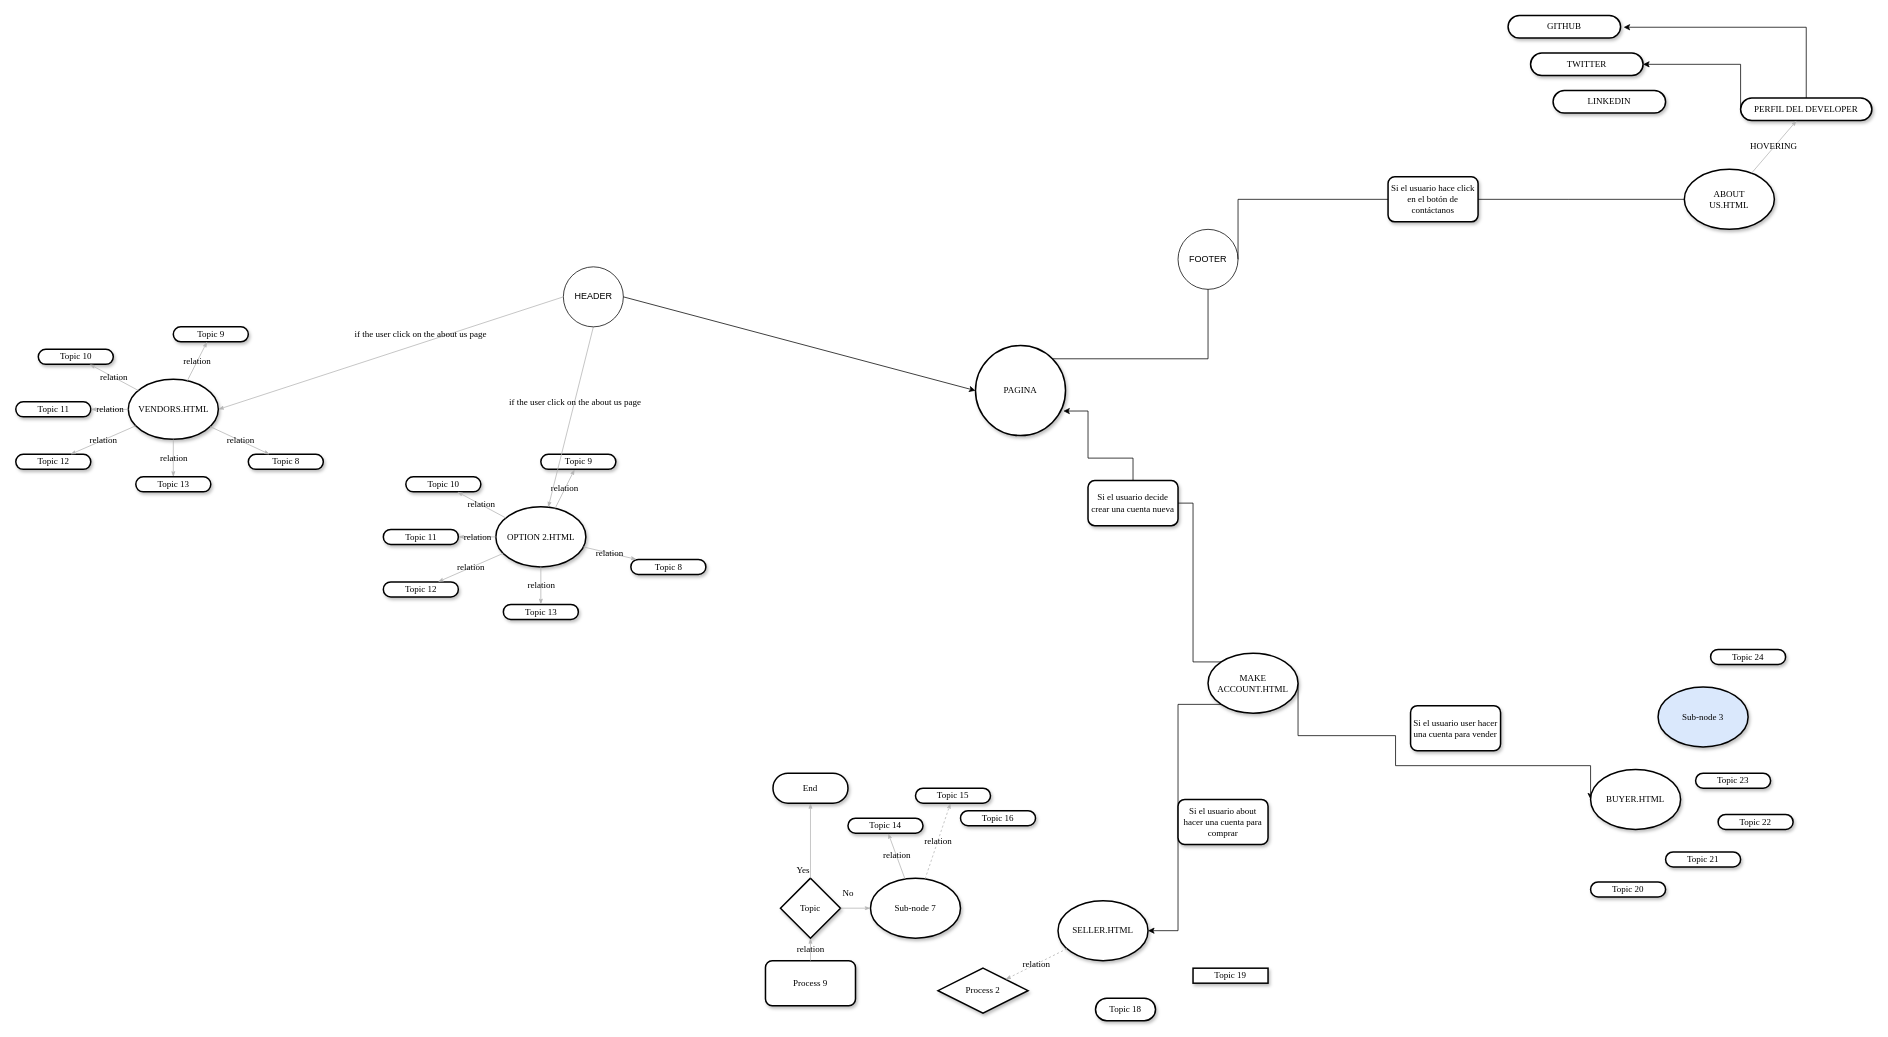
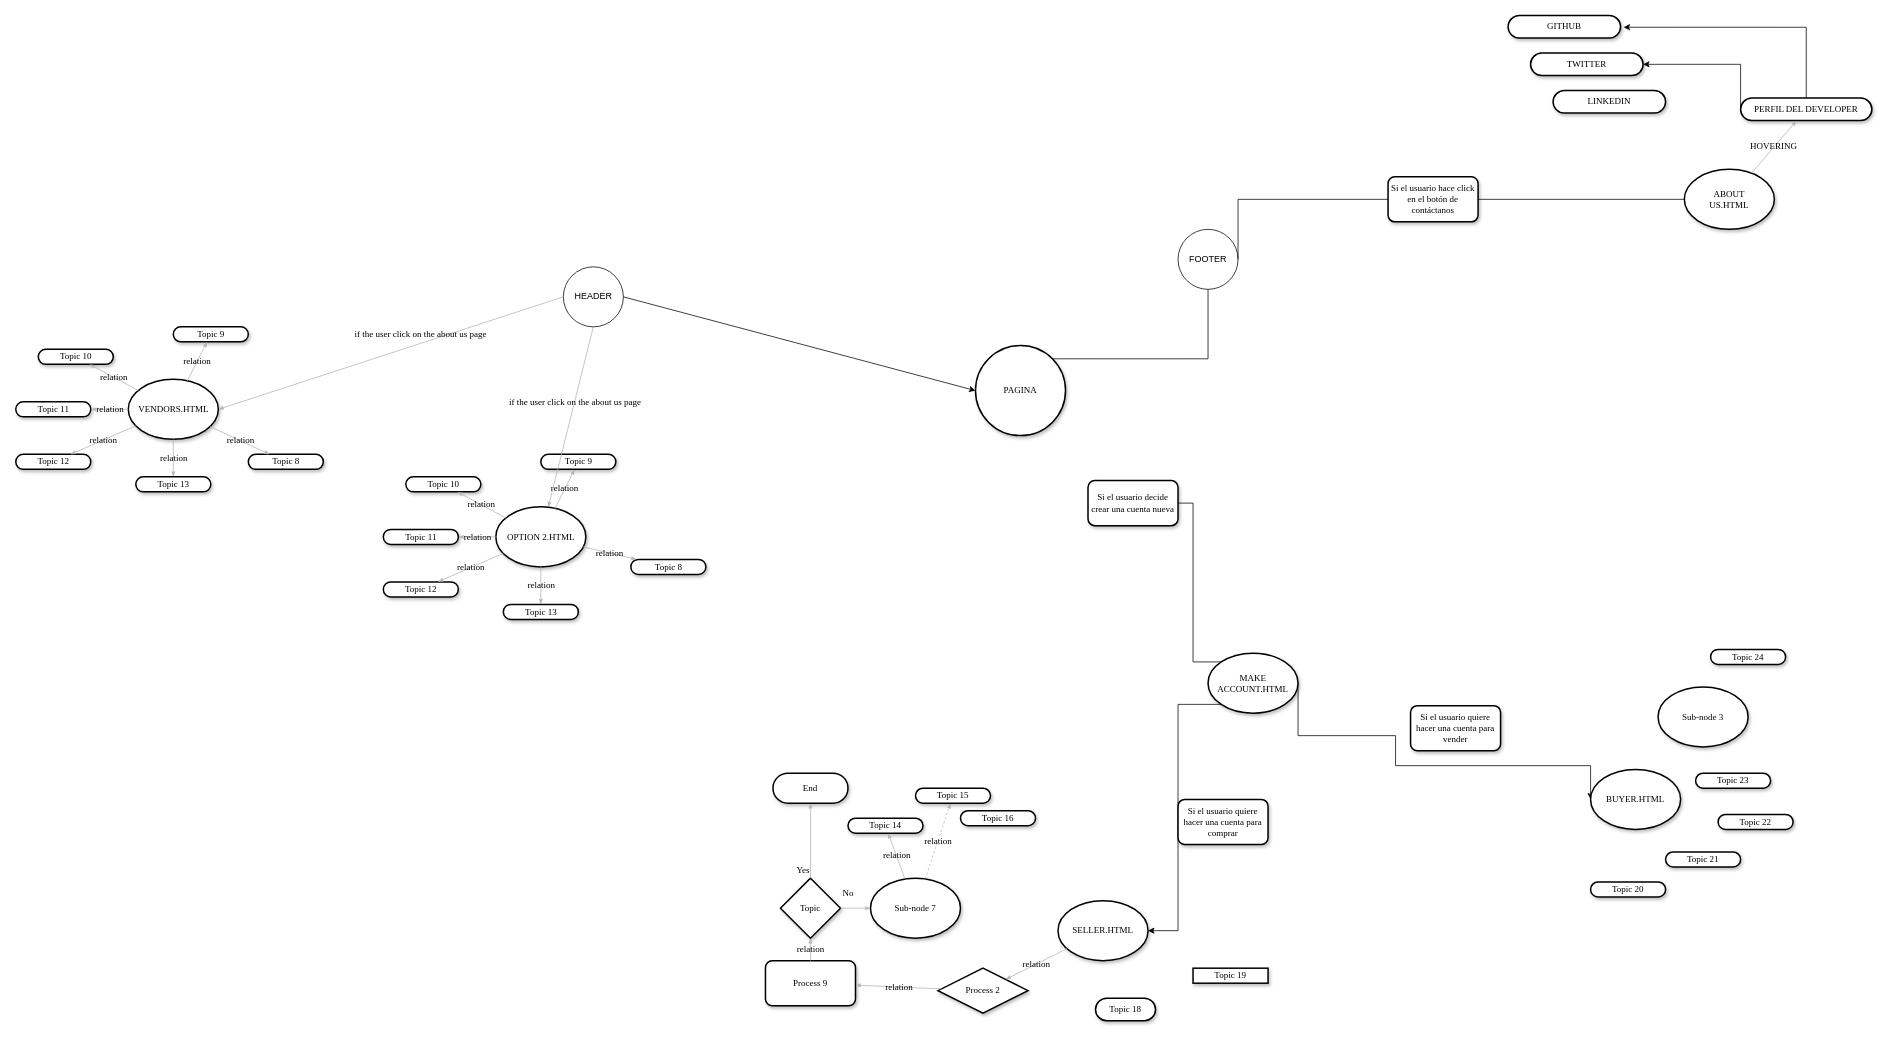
(1133, 458) -> none
(1703, 717) -> (1703, 717)
(1455, 728) -> (1455, 728)
(1223, 822) -> (1223, 822)
(1037, 963) -> (1037, 963)
none -> (899, 987)
